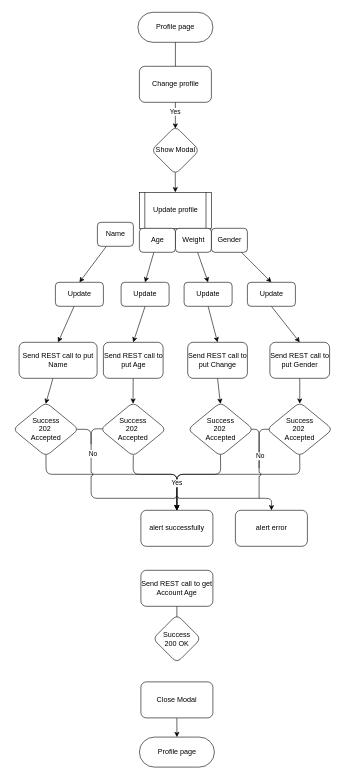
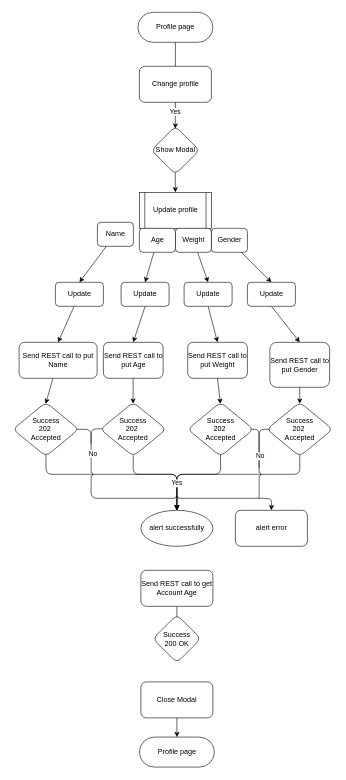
(218, 360) -> (218, 360)
(300, 360) -> (300, 365)
(177, 528) -> (177, 528)
